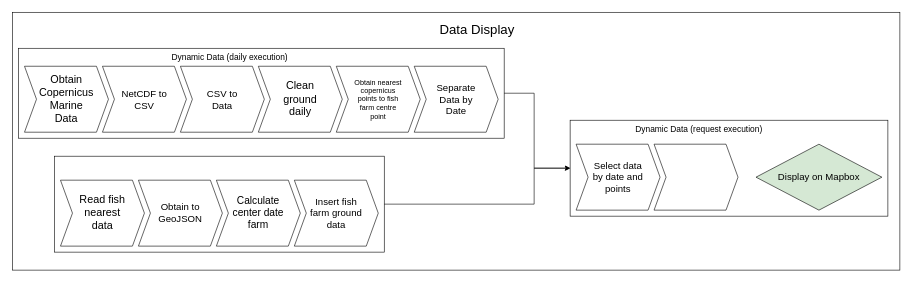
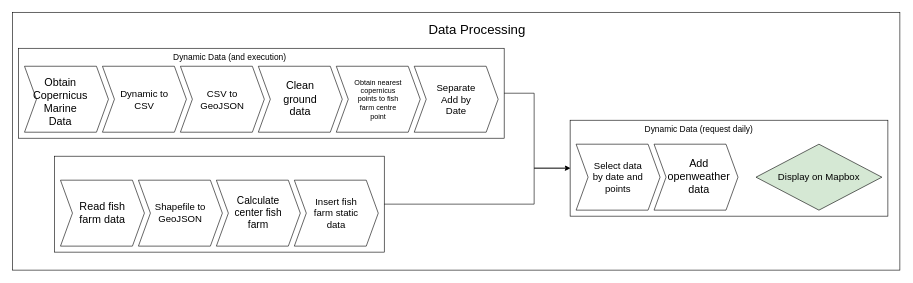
(477, 30) -> (477, 30)
(230, 57) -> (230, 57)
(66, 99) -> (60, 102)
(144, 99) -> (144, 99)
(222, 99) -> (222, 99)
(300, 99) -> (300, 99)
(456, 99) -> (456, 99)
(699, 129) -> (699, 129)
none -> (699, 177)
(102, 213) -> (102, 213)
(180, 213) -> (180, 213)
(258, 213) -> (258, 213)
(336, 213) -> (336, 213)
